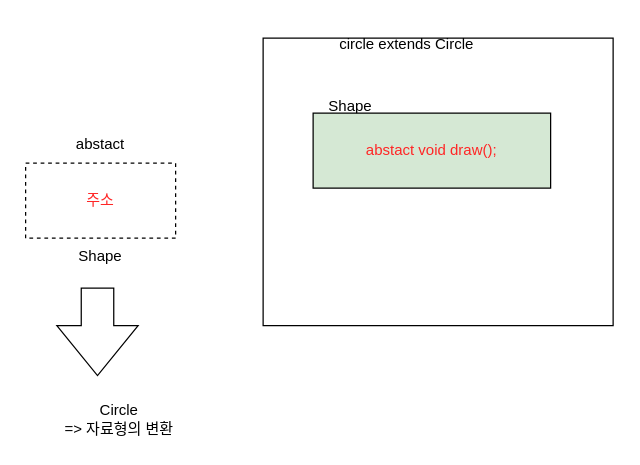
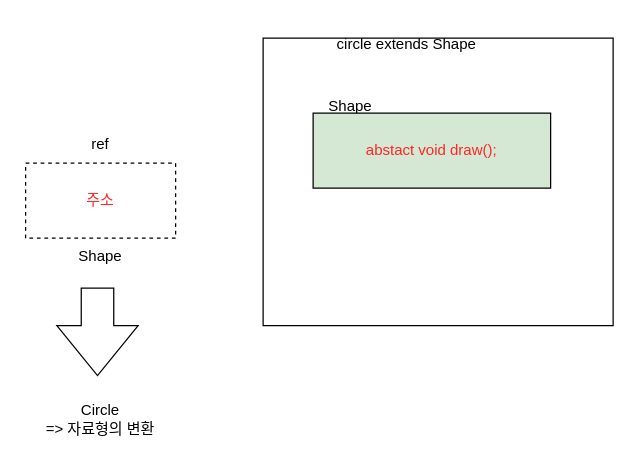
(407, 44) -> (407, 44)
(101, 144) -> (101, 144)
(119, 419) -> (101, 419)
